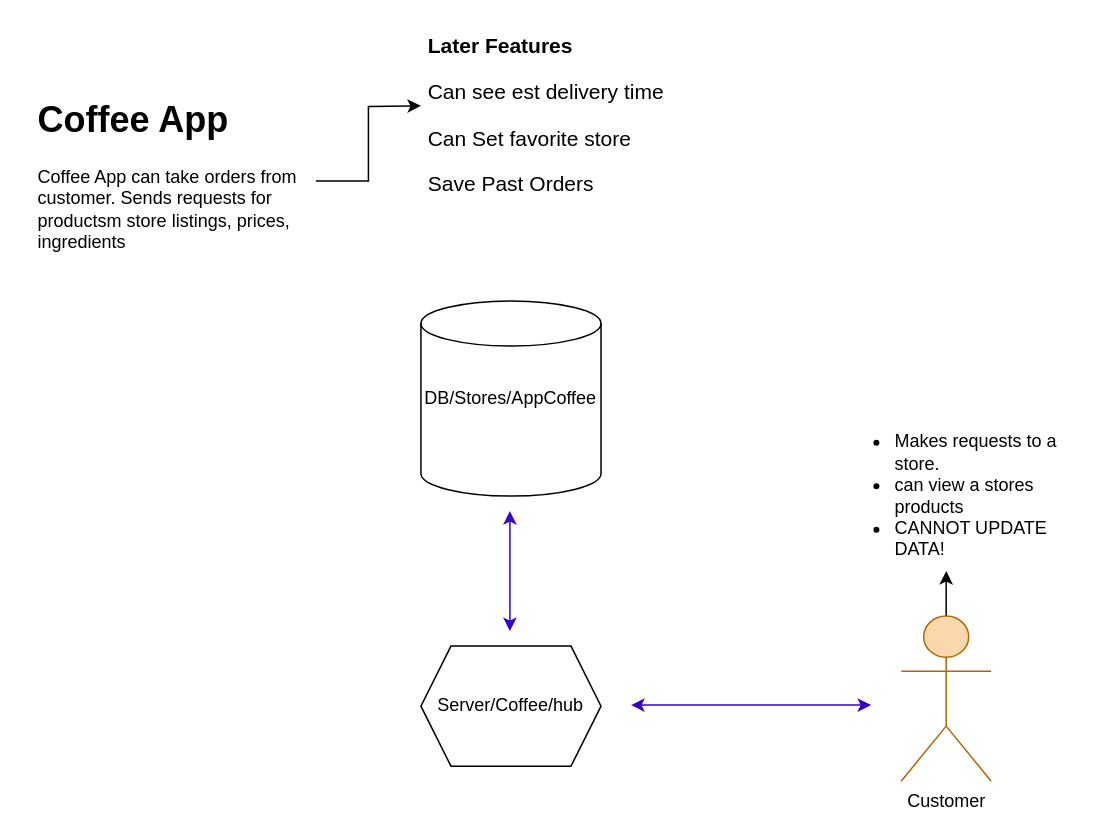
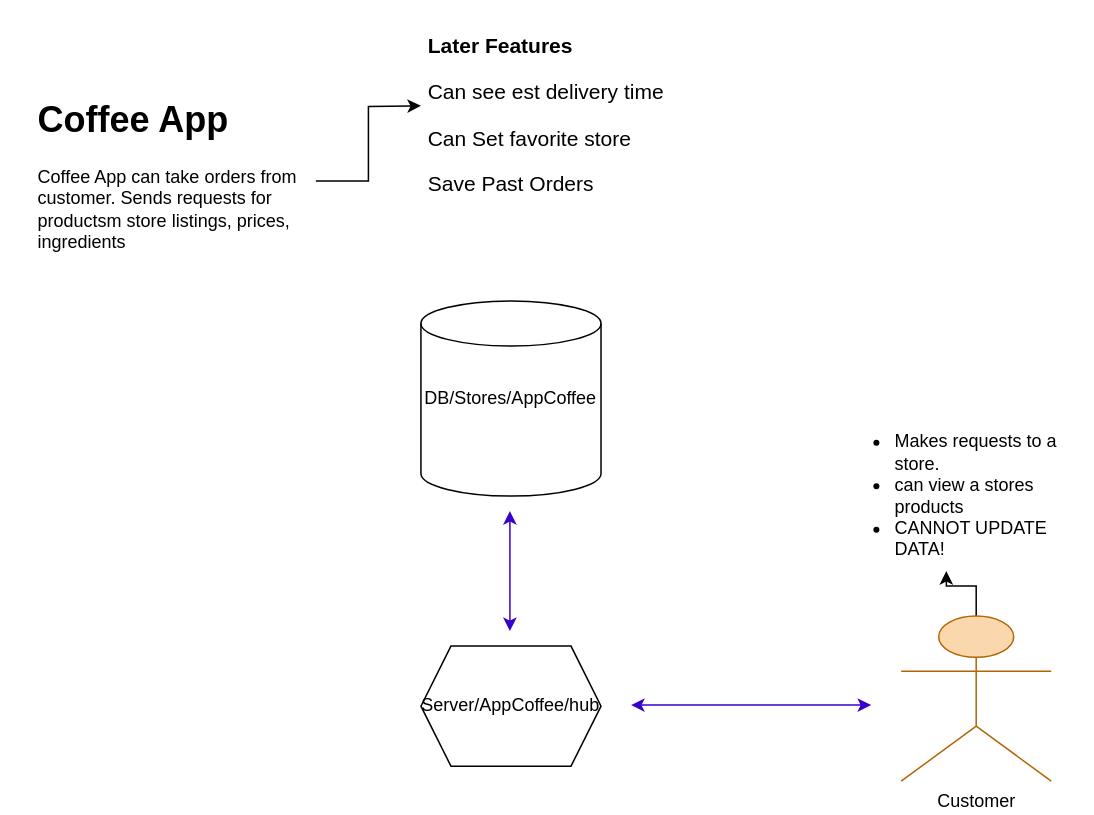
(946, 698) -> (976, 698)
(511, 706) -> (511, 706)
